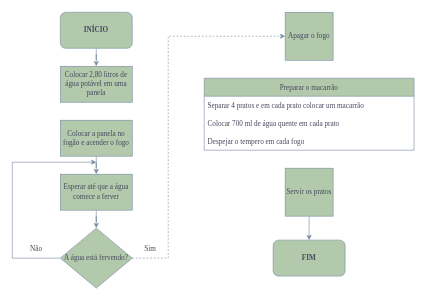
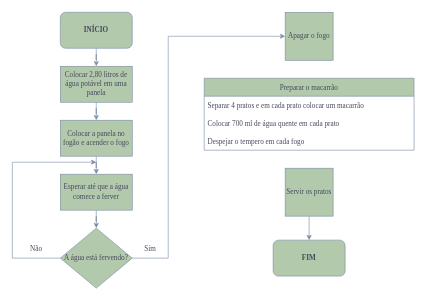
(168, 109) -> (168, 109)
none -> (96, 111)
